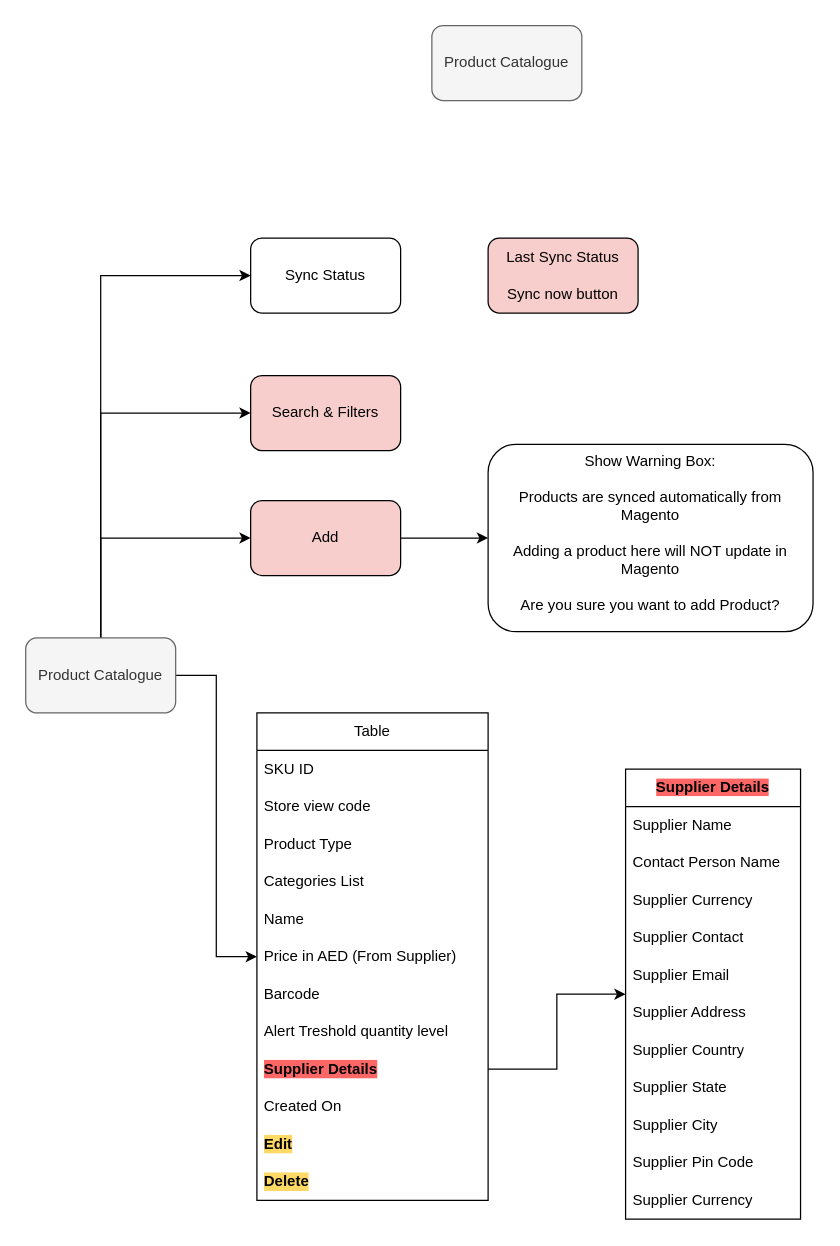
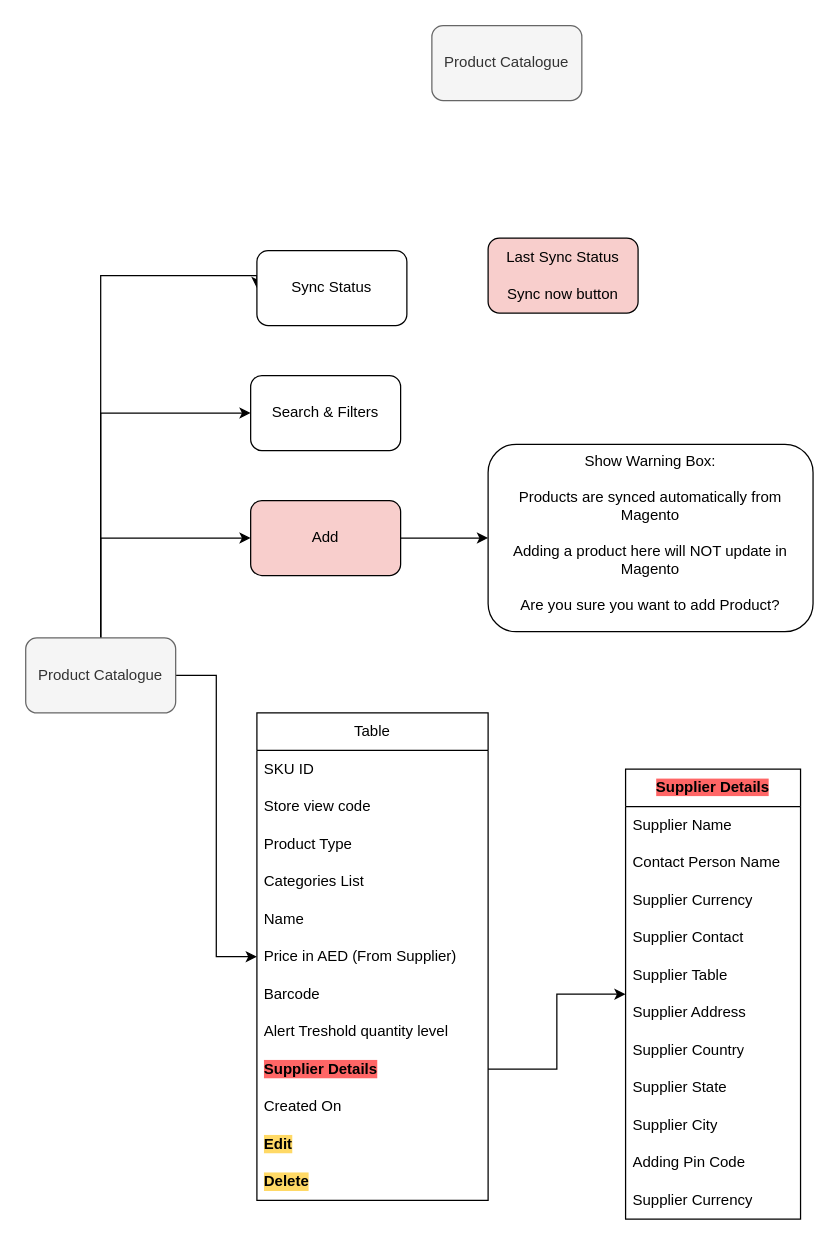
(326, 276) -> (332, 288)
(326, 413) -> (326, 413)
(682, 976) -> (684, 976)
(695, 1163) -> (688, 1163)
